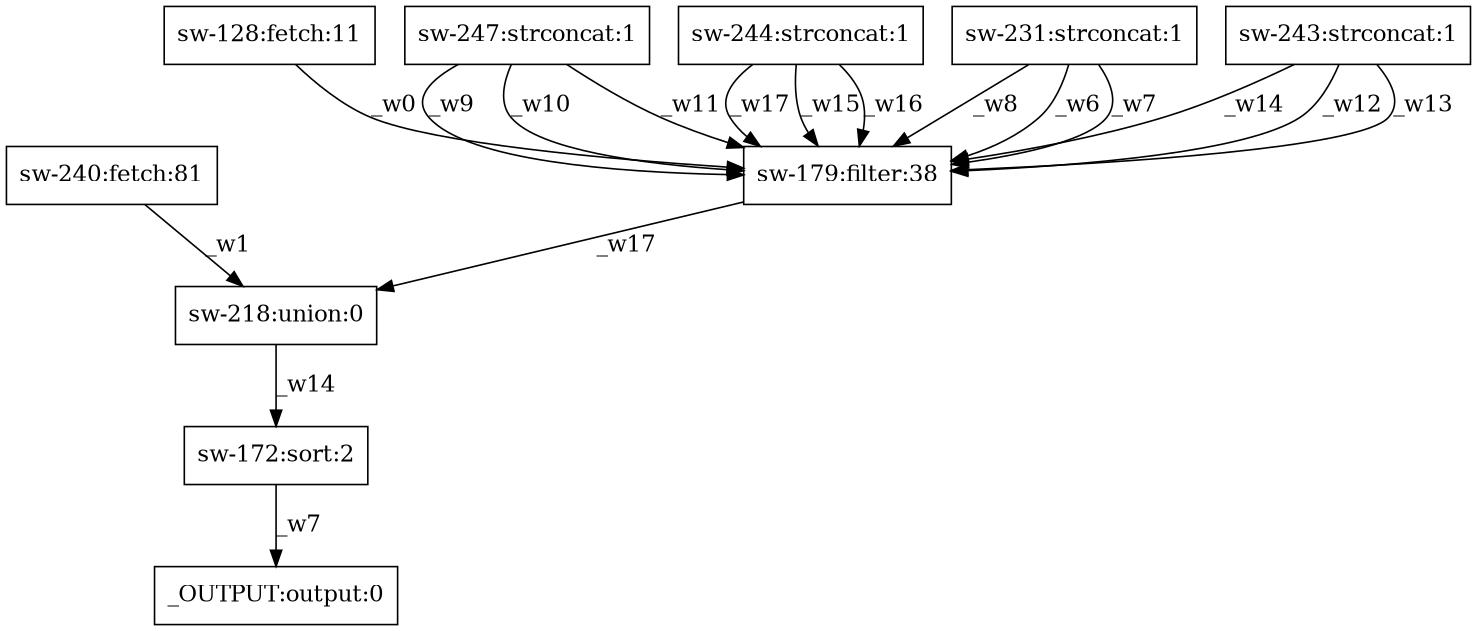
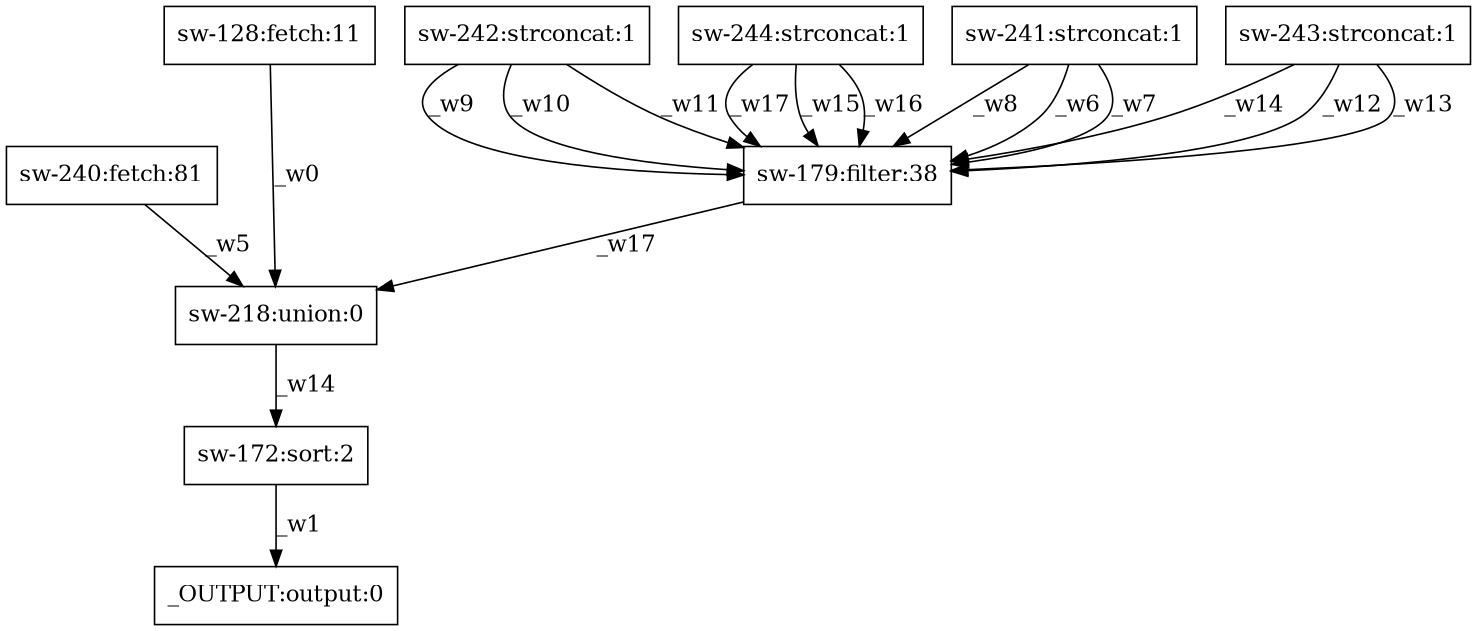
(527, 35) -> (527, 35)
(1074, 35) -> (1074, 35)
(435, 135) -> (273, 167)
(228, 245) -> (228, 245)
(299, 526) -> (299, 526)
